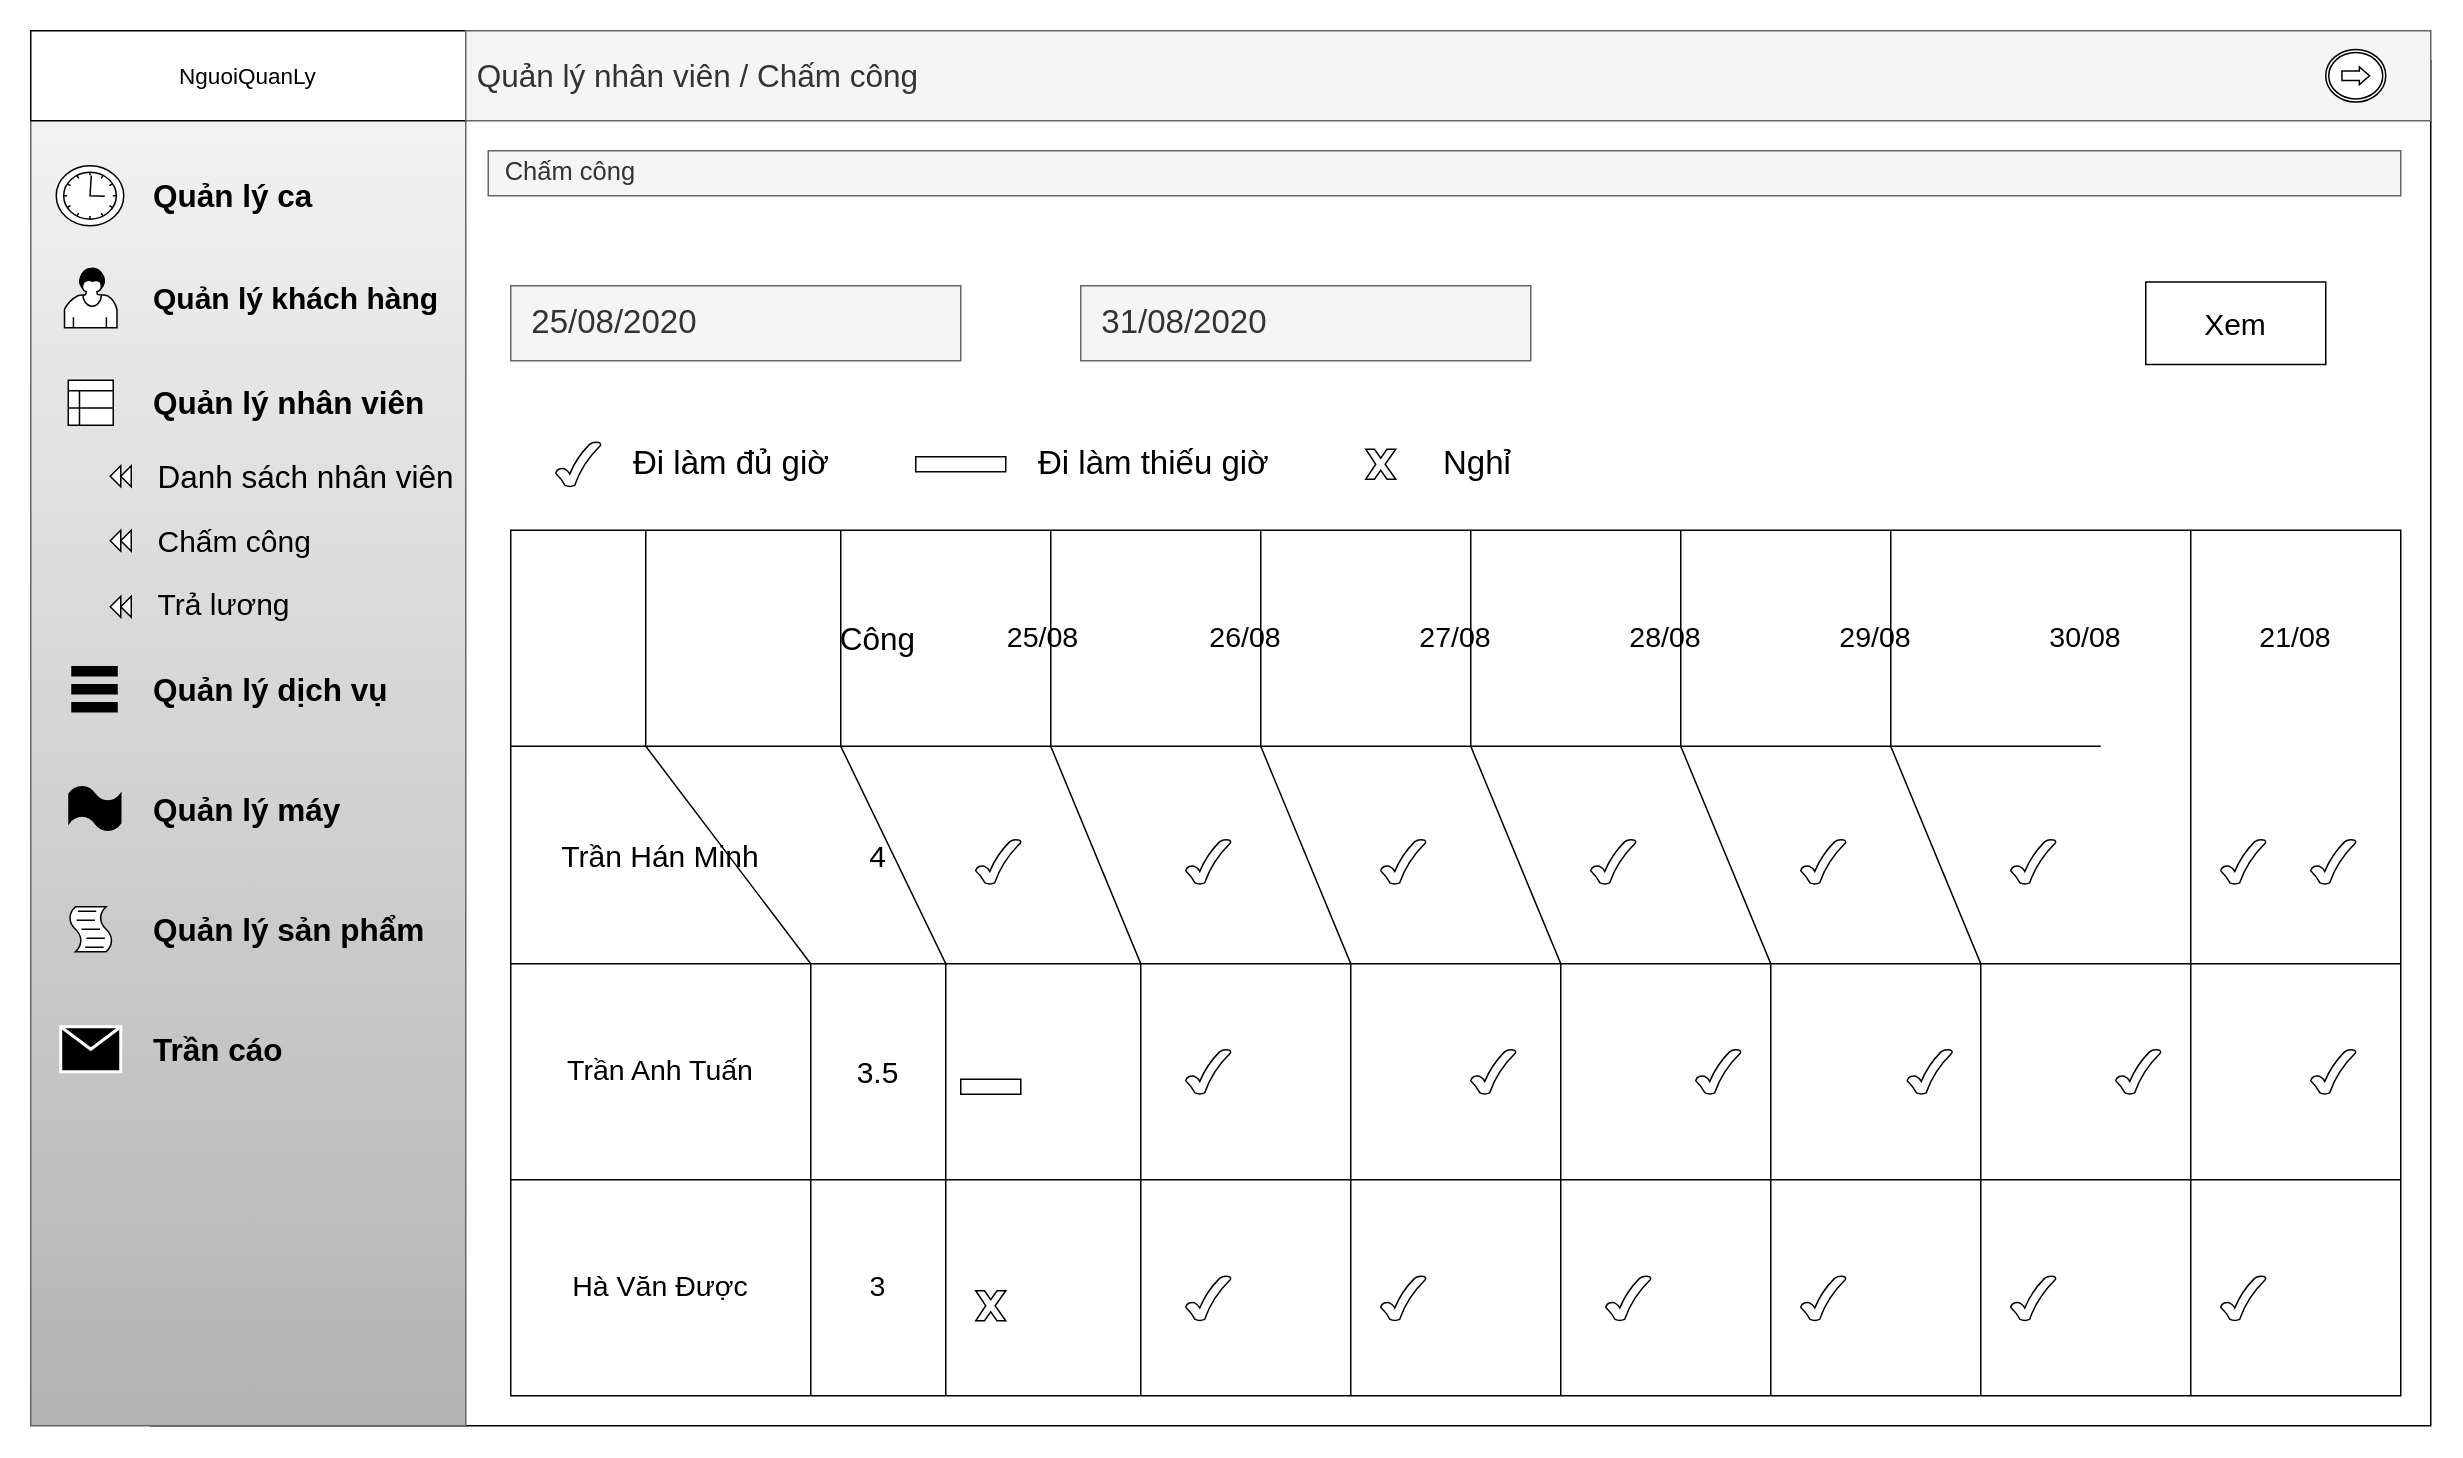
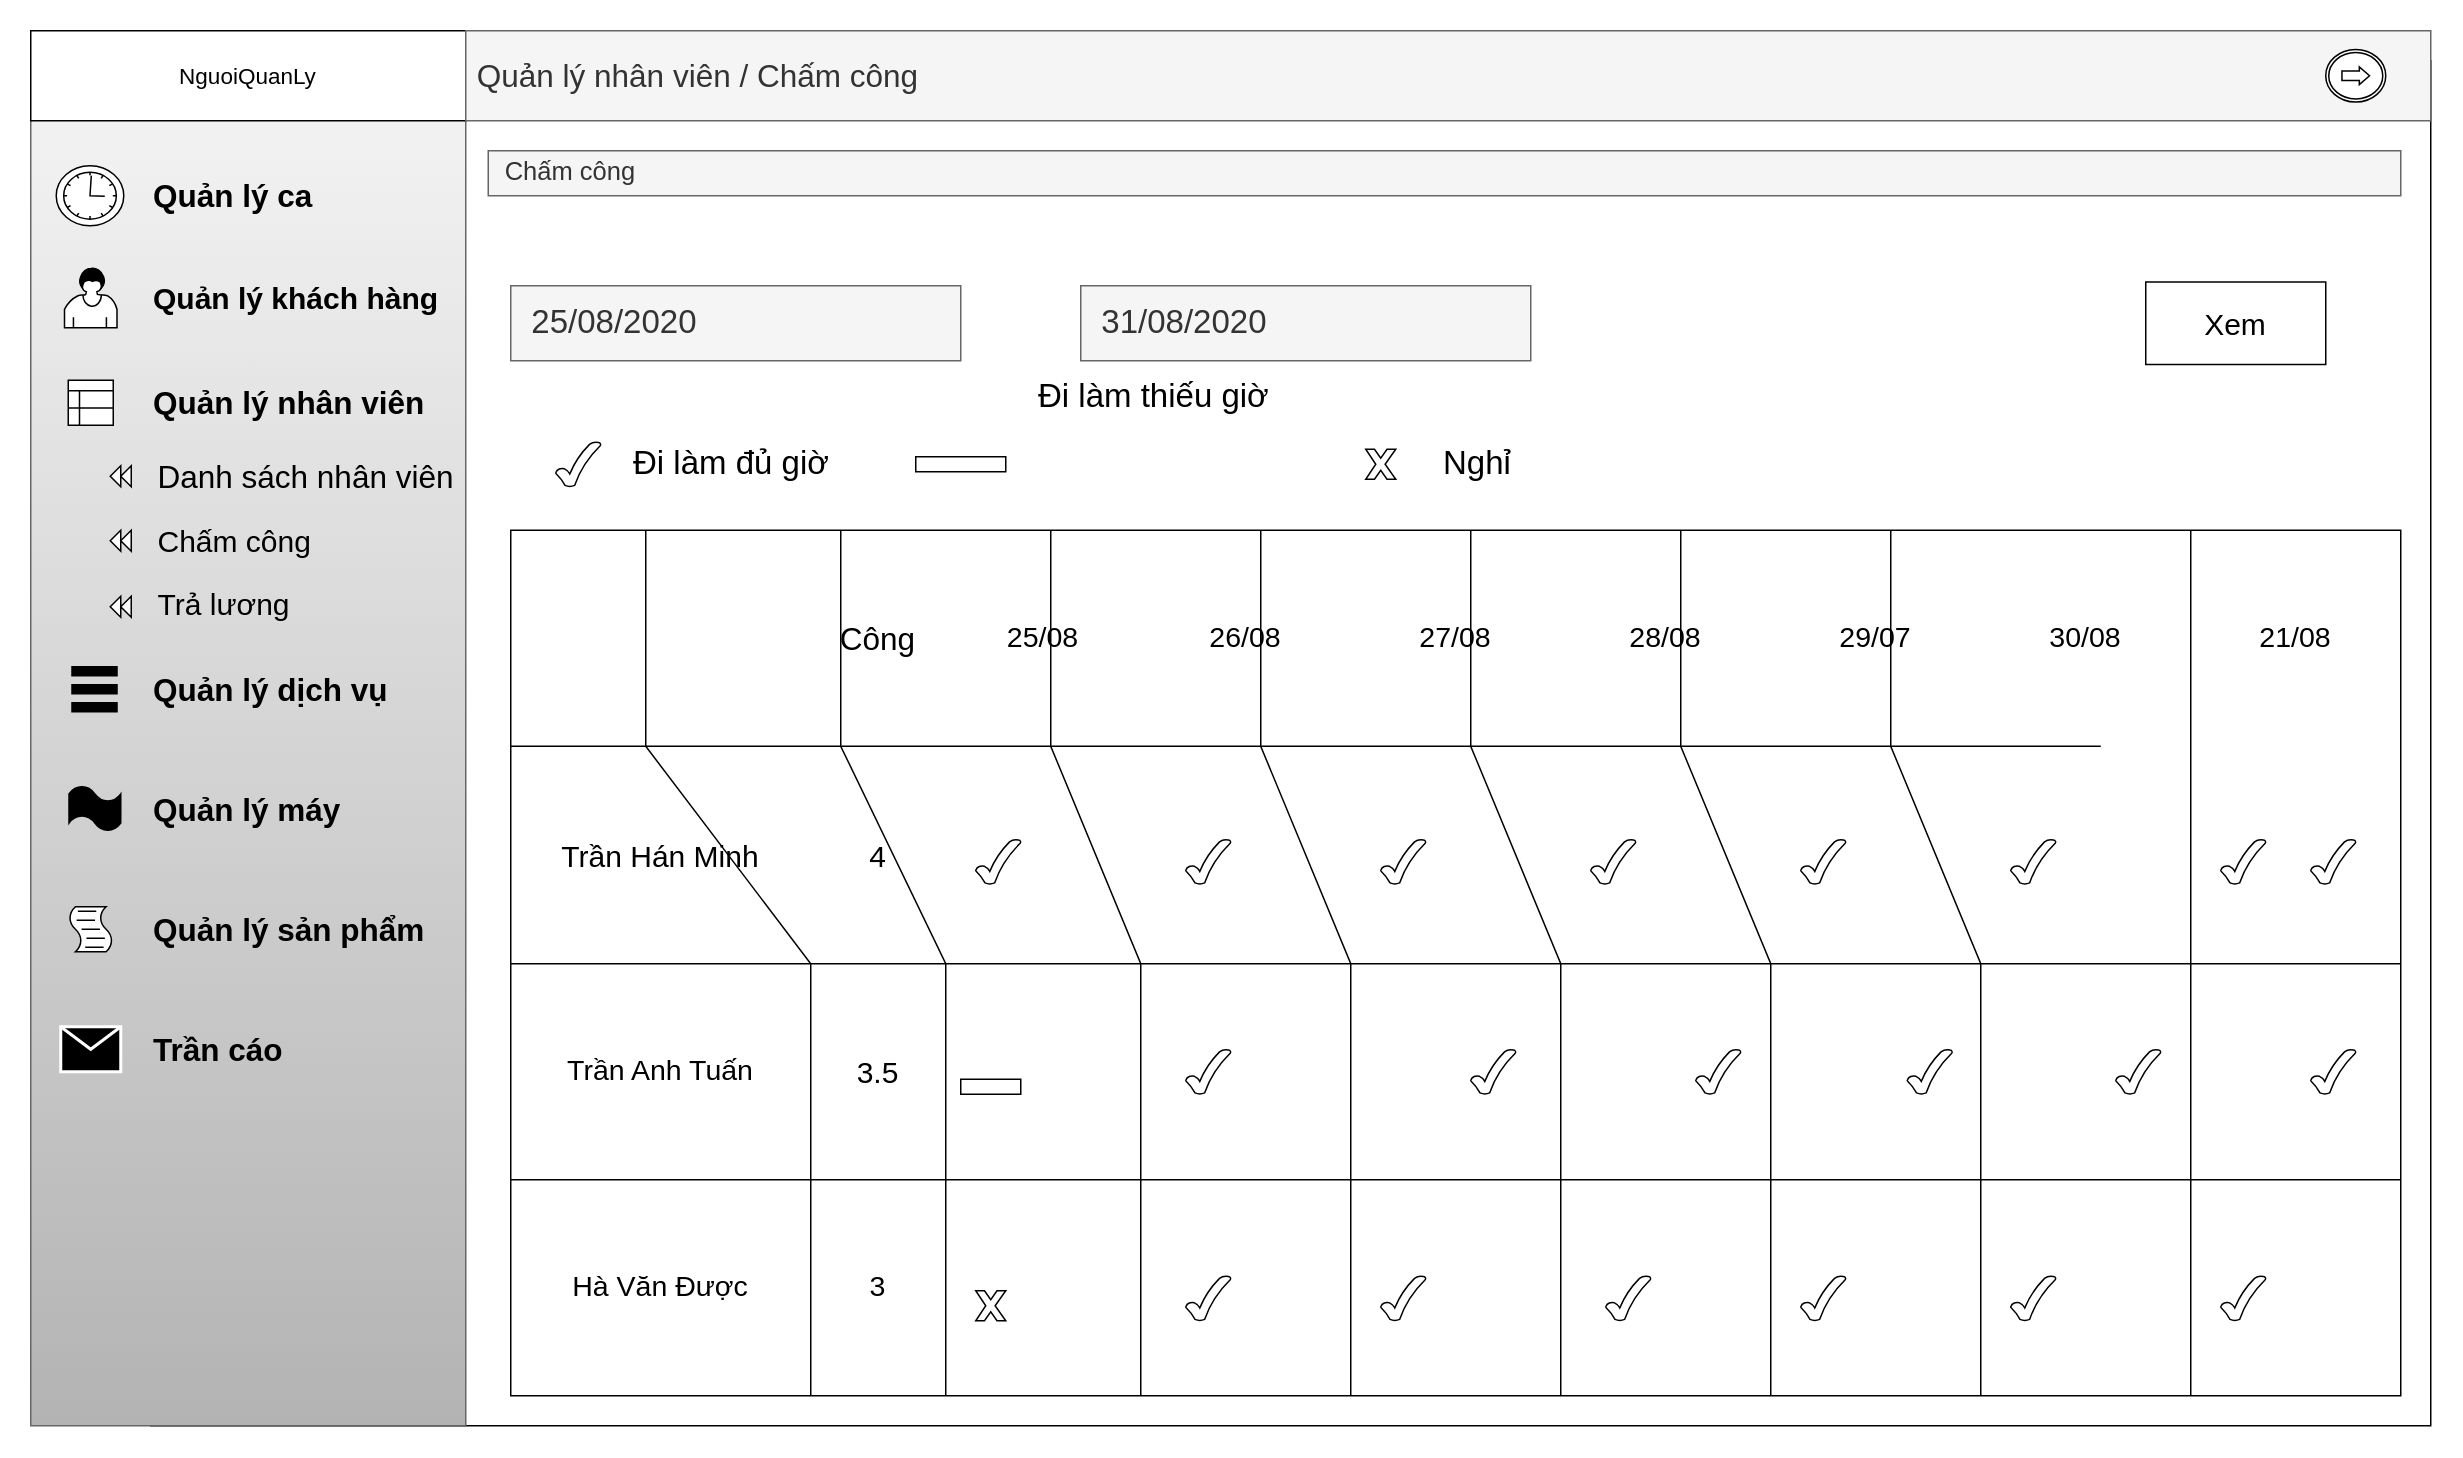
(1163, 464) -> (1163, 397)
(1876, 638) -> (1876, 638)
